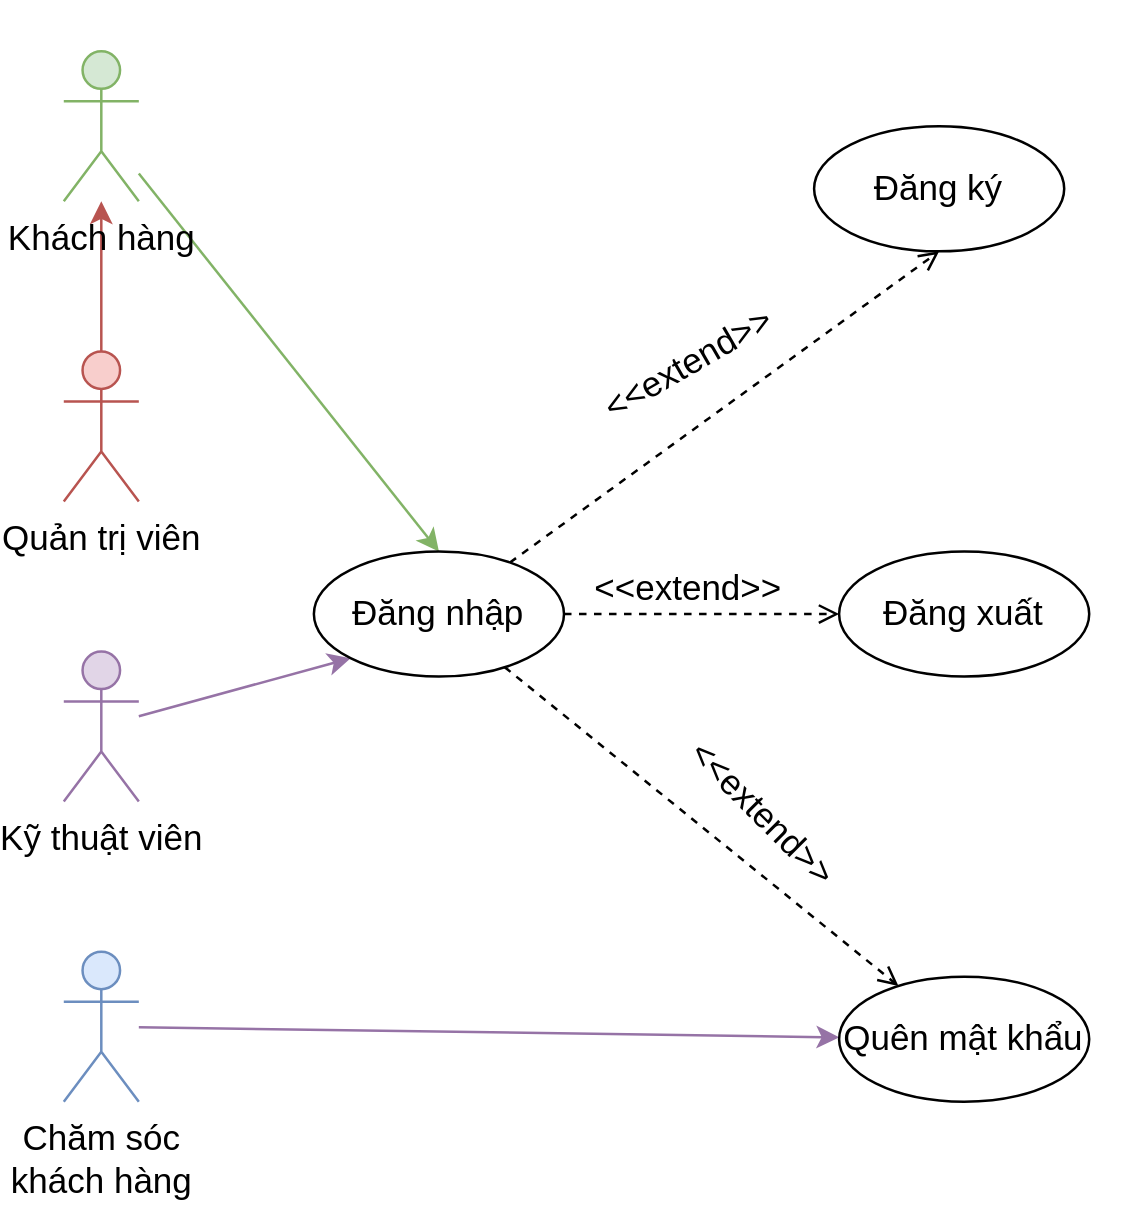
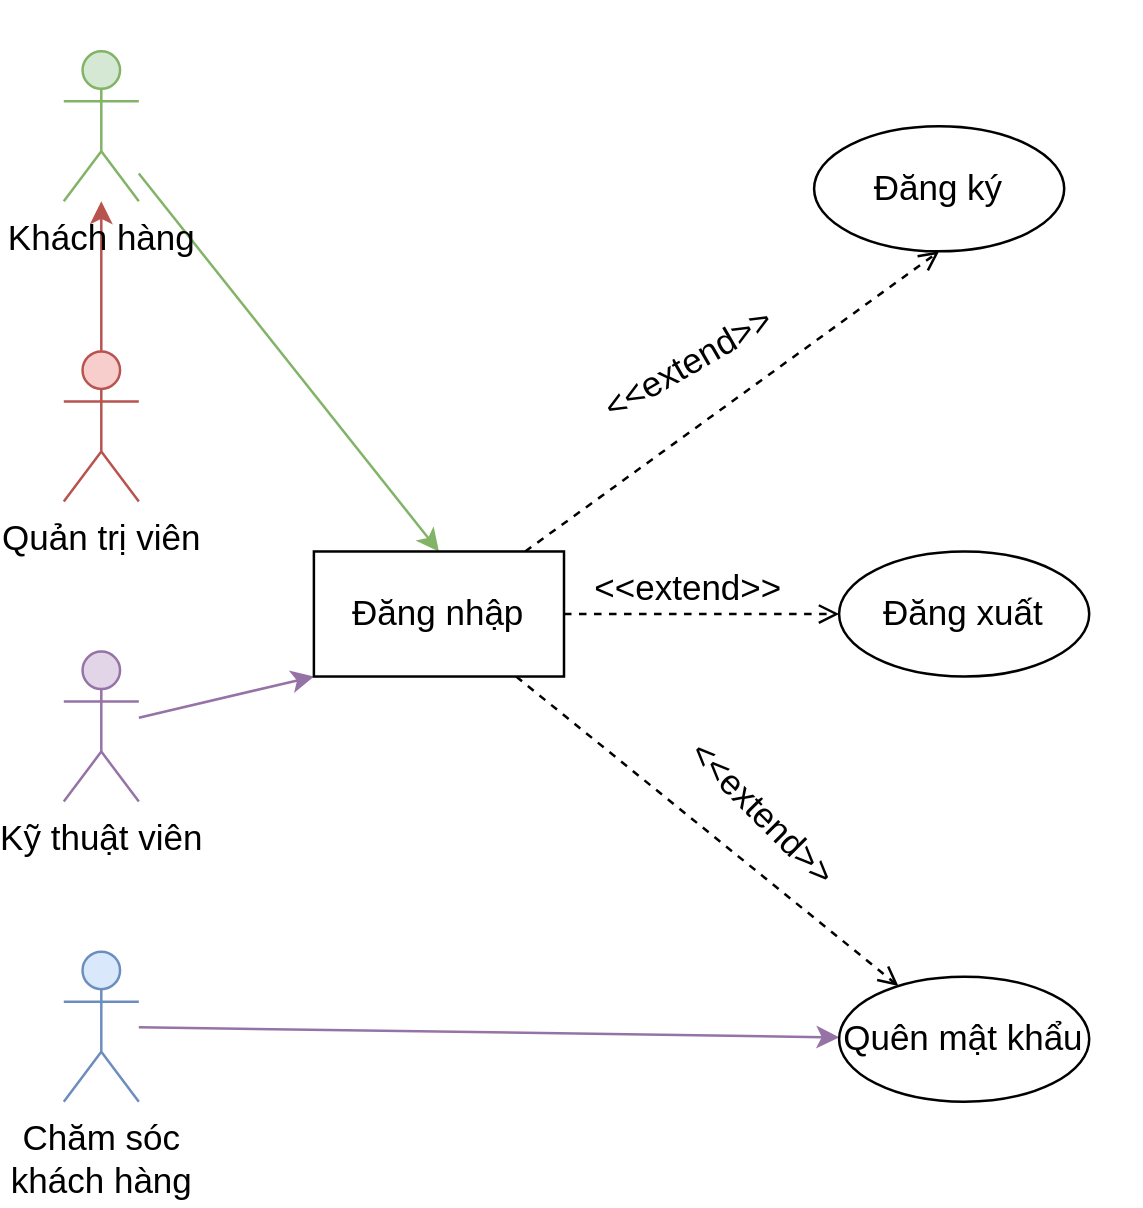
(439, 614) -> (439, 614)
